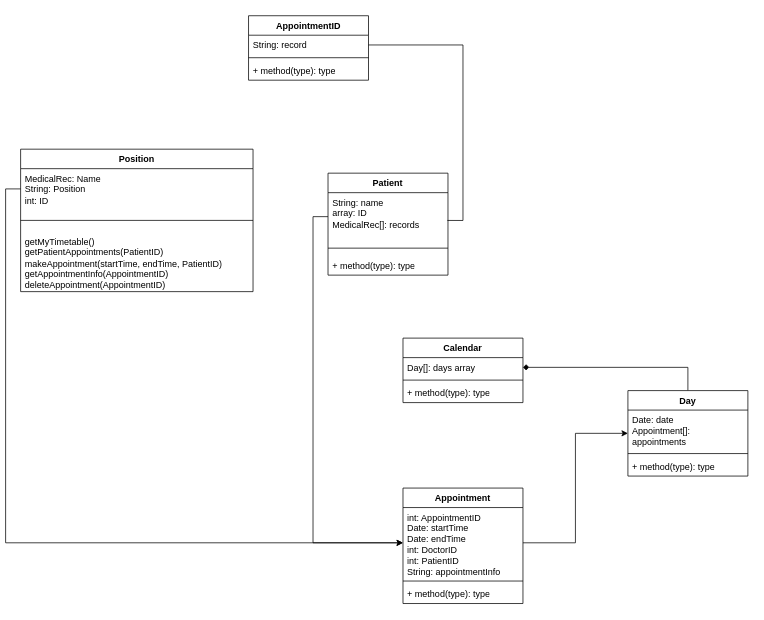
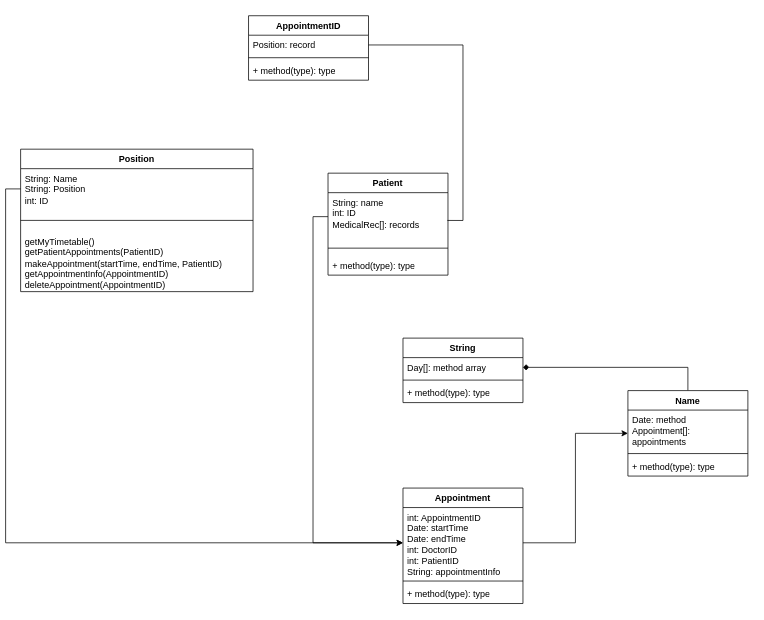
(285, 46) -> (289, 46)
(61, 190) -> (60, 190)
(381, 214) -> (381, 214)
(463, 349) -> (463, 349)
(447, 368) -> (452, 368)
(688, 401) -> (688, 401)
(689, 431) -> (689, 431)
